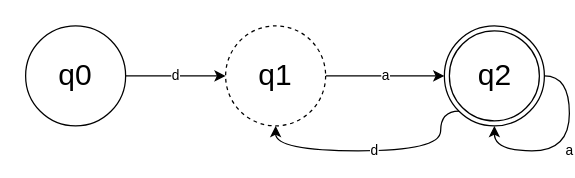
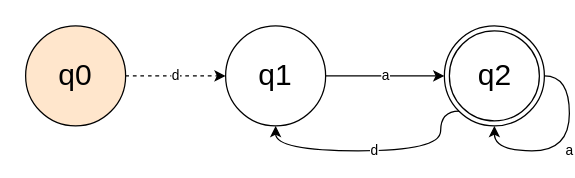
(76, 76) -> (76, 76)
(149, 76) -> (149, 76)
(276, 76) -> (276, 76)
